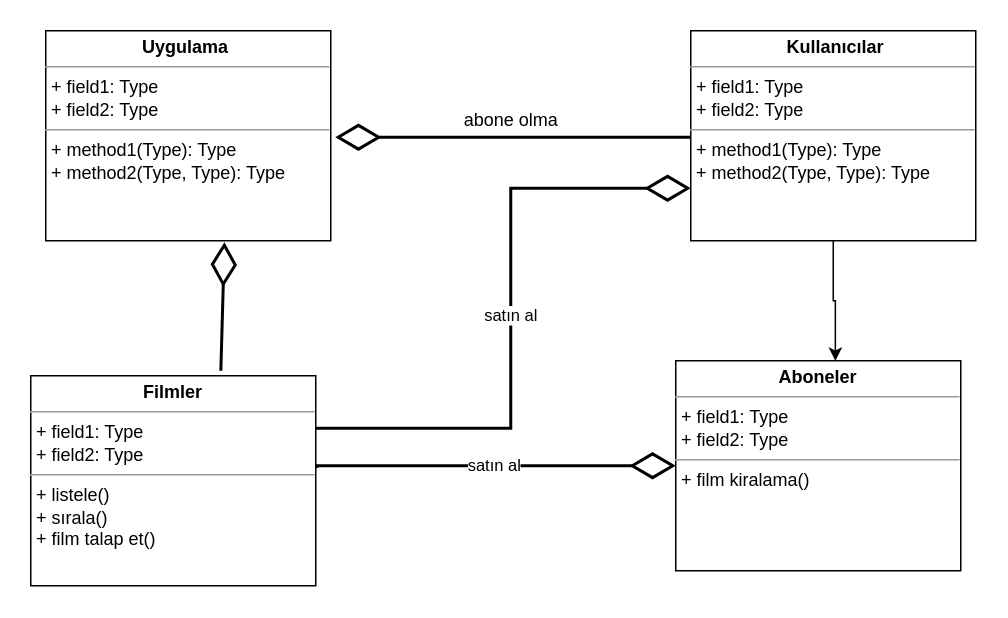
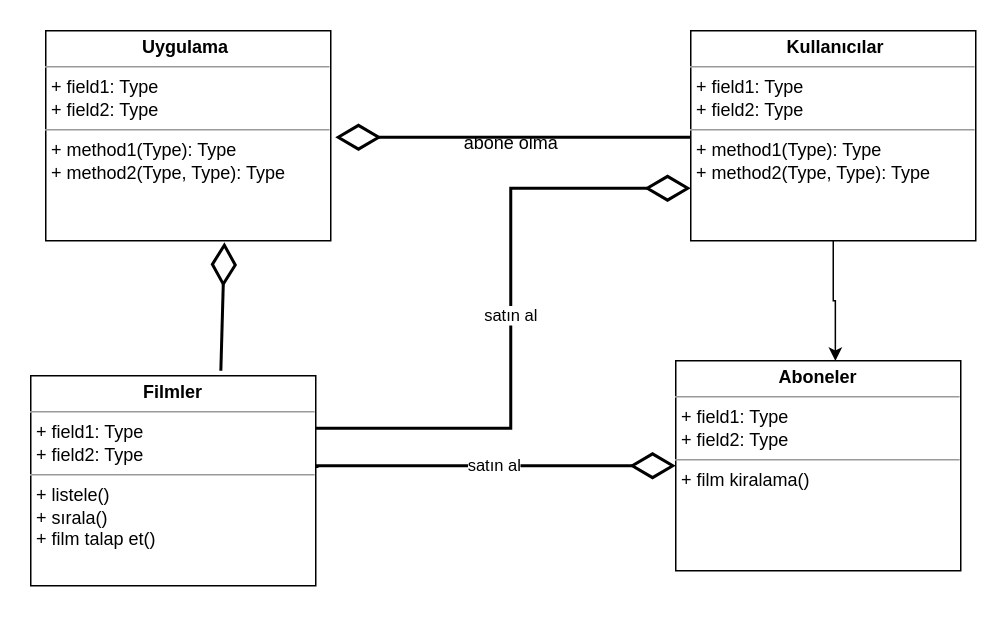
(511, 121) -> (511, 143)
